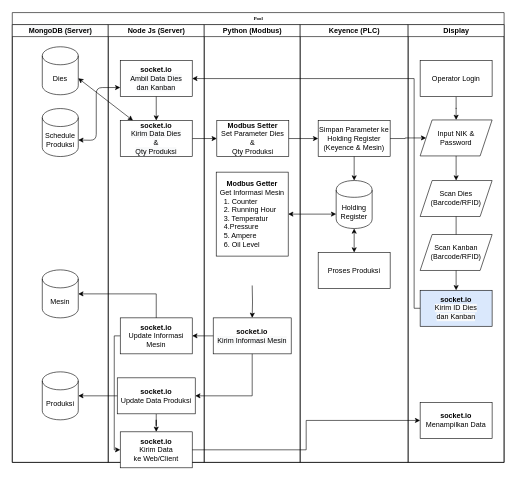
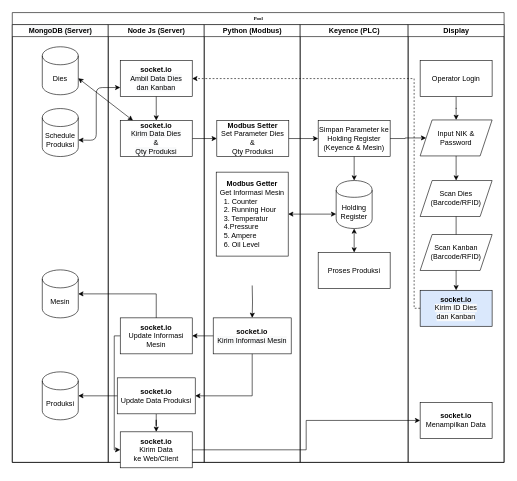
(414, 86) -> (414, 86)
